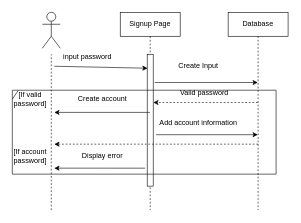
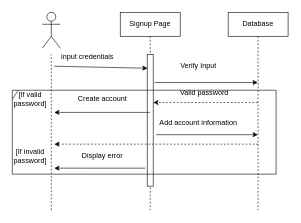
(88, 57) -> (88, 57)
(199, 66) -> (199, 66)
(30, 156) -> (30, 156)
